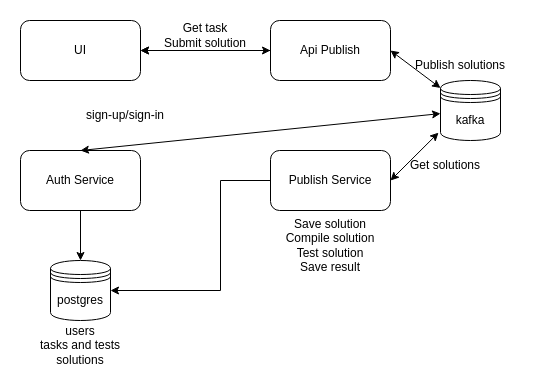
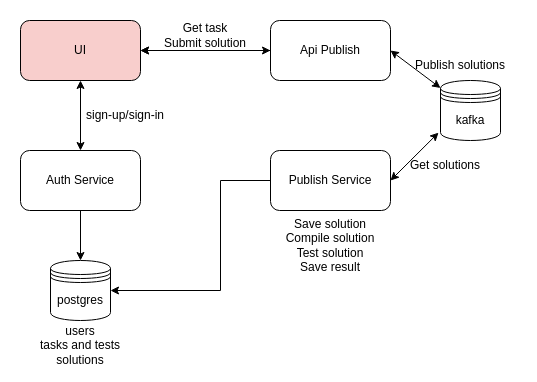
(81, 51) -> (81, 51)
(260, 132) -> (81, 116)
